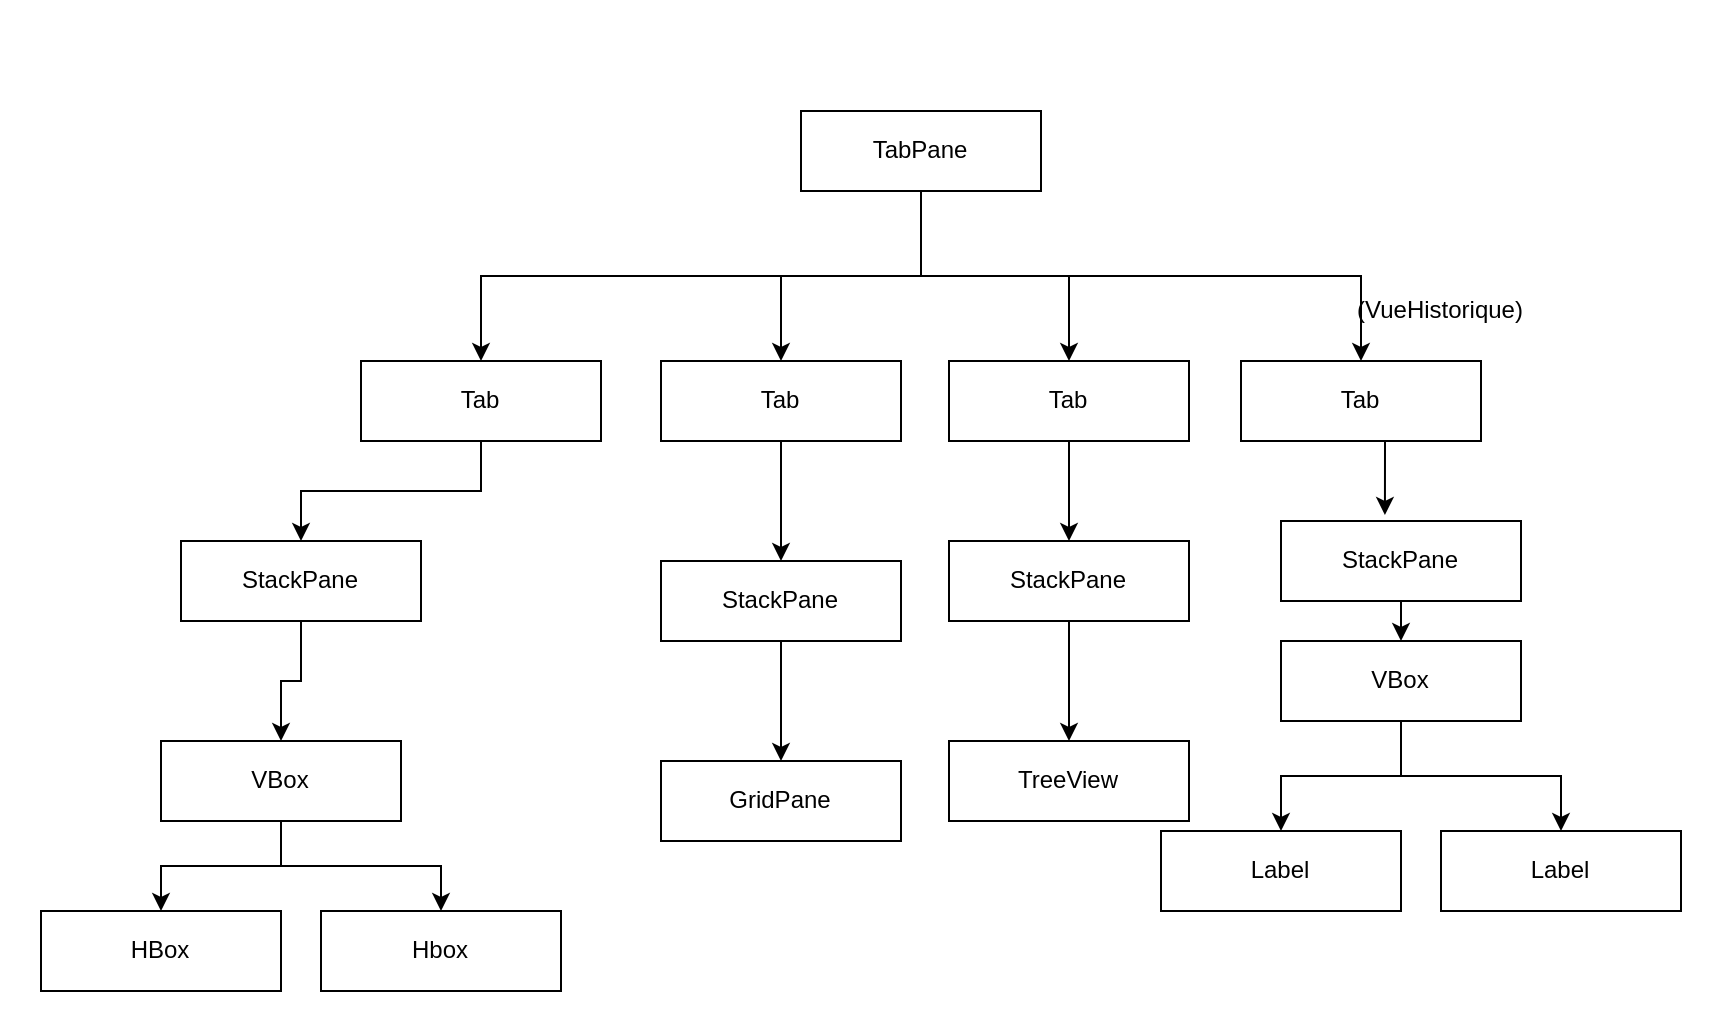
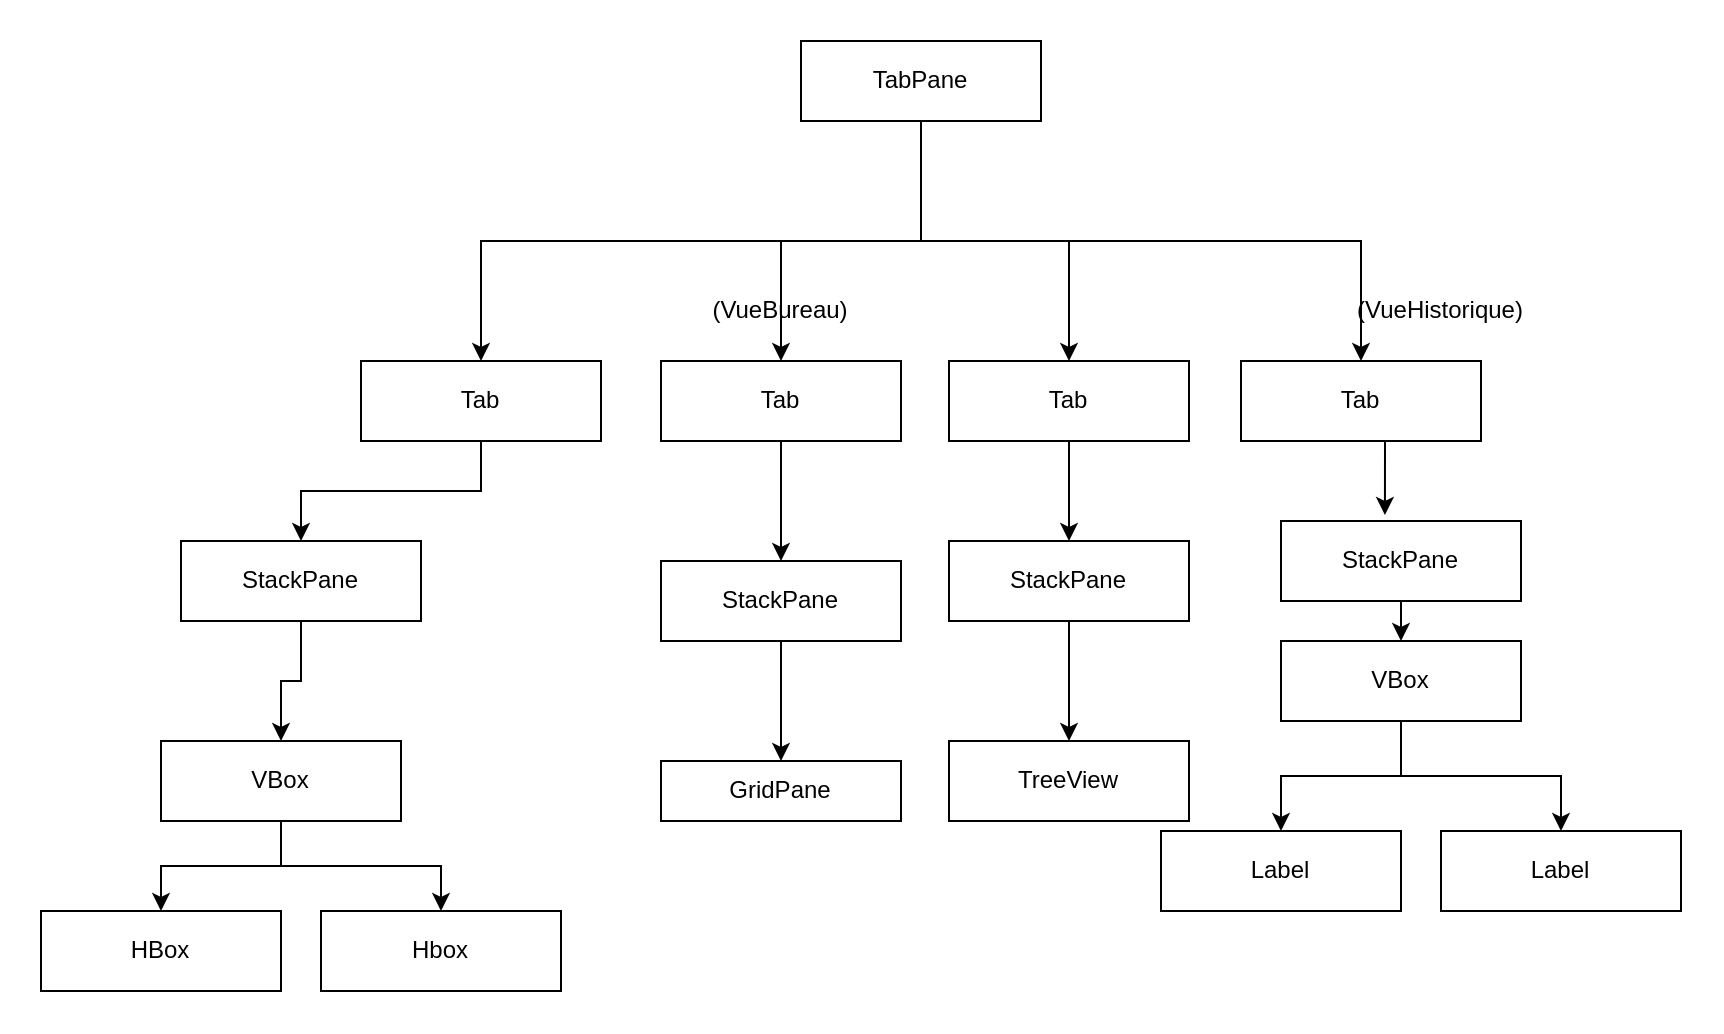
(921, 151) -> (921, 81)
none -> (781, 311)
(781, 801) -> (781, 791)
